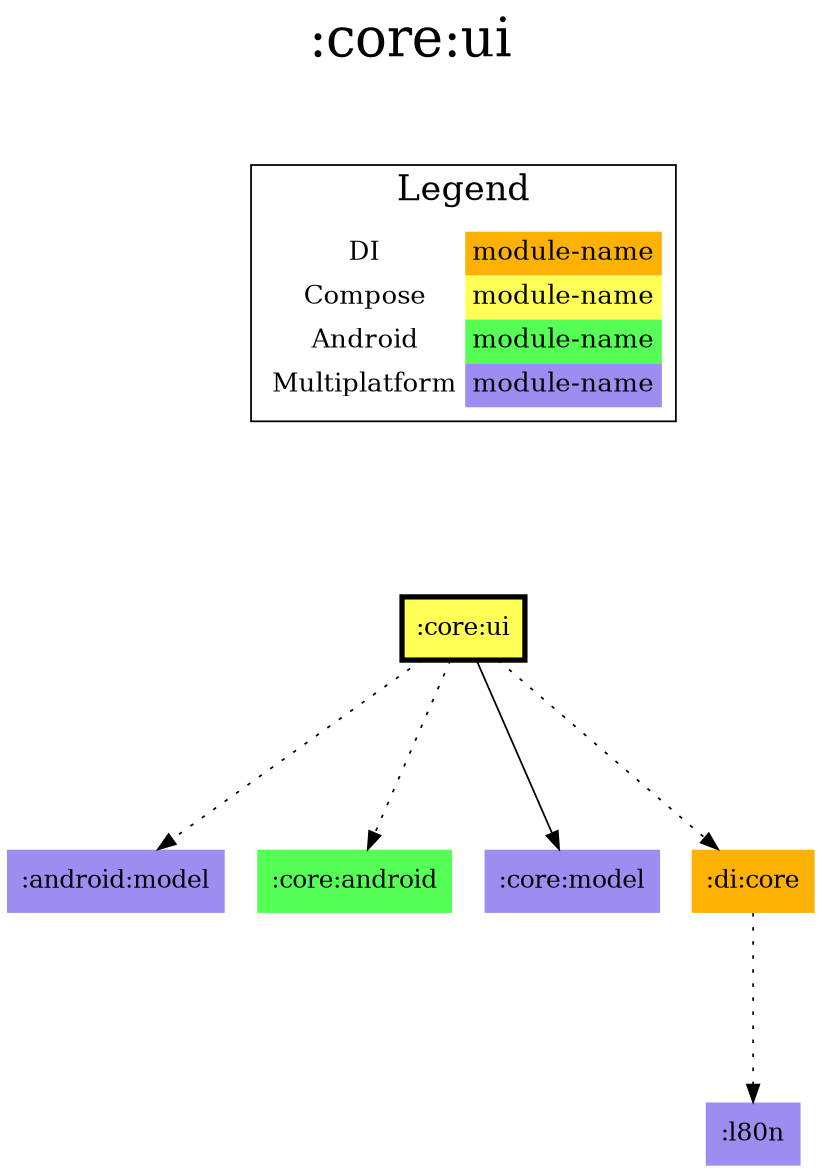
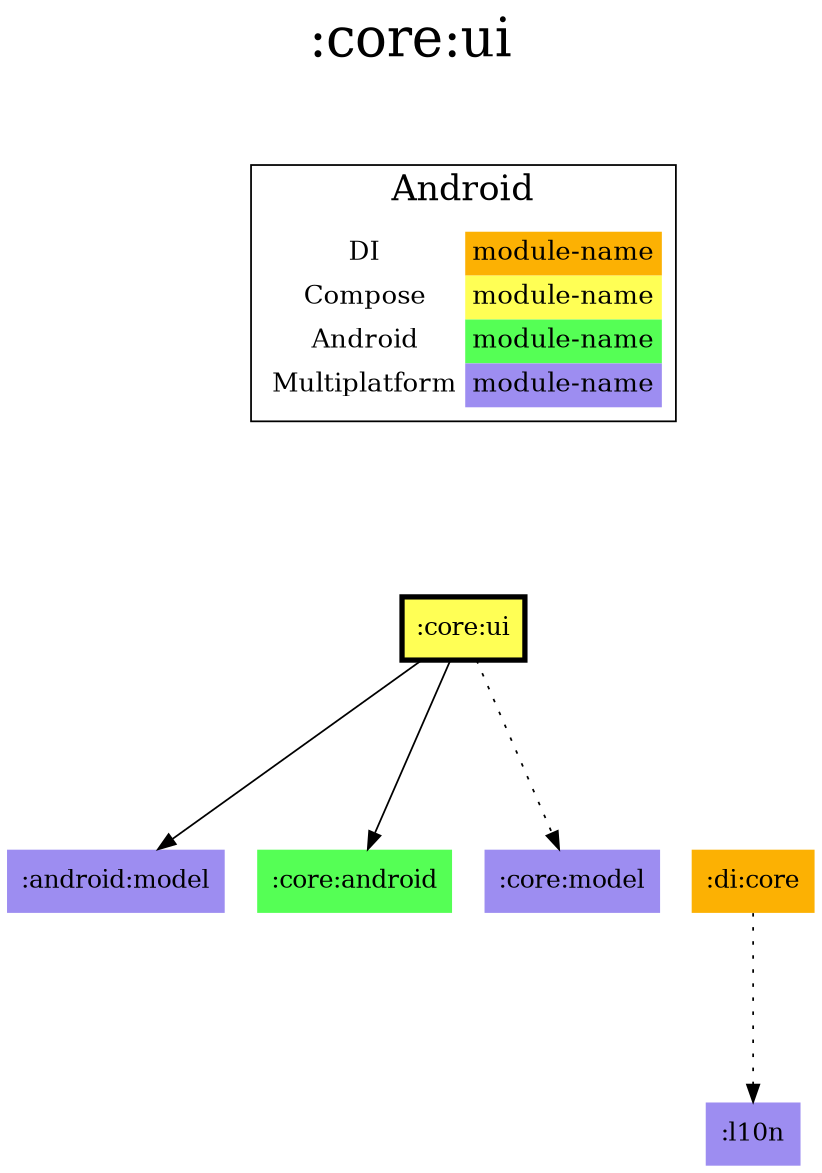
(463, 191) -> (463, 191)
(413, 747) -> (413, 747)
(514, 747) -> (514, 747)
(601, 749) -> none
(297, 750) -> (297, 750)
(753, 1134) -> (753, 1134)
